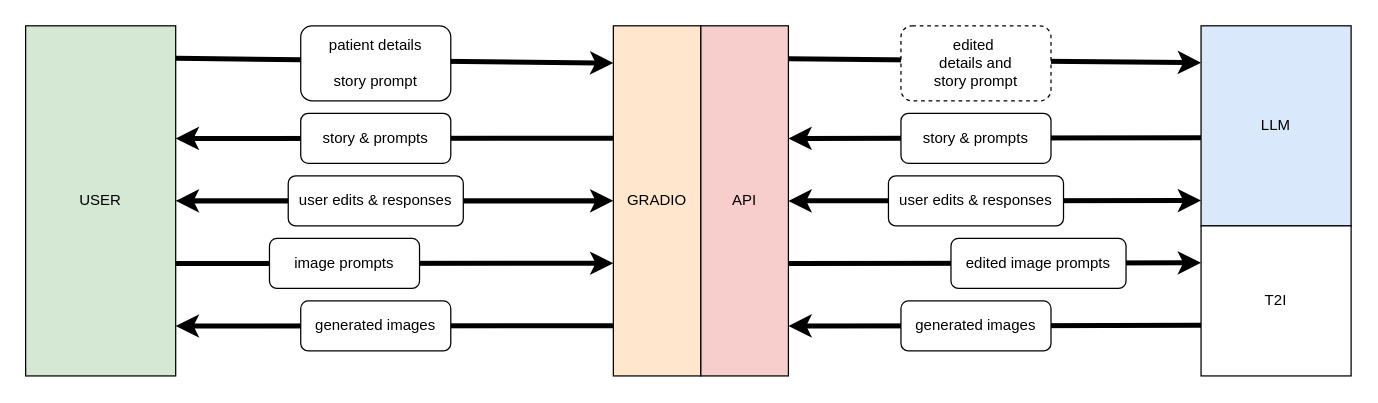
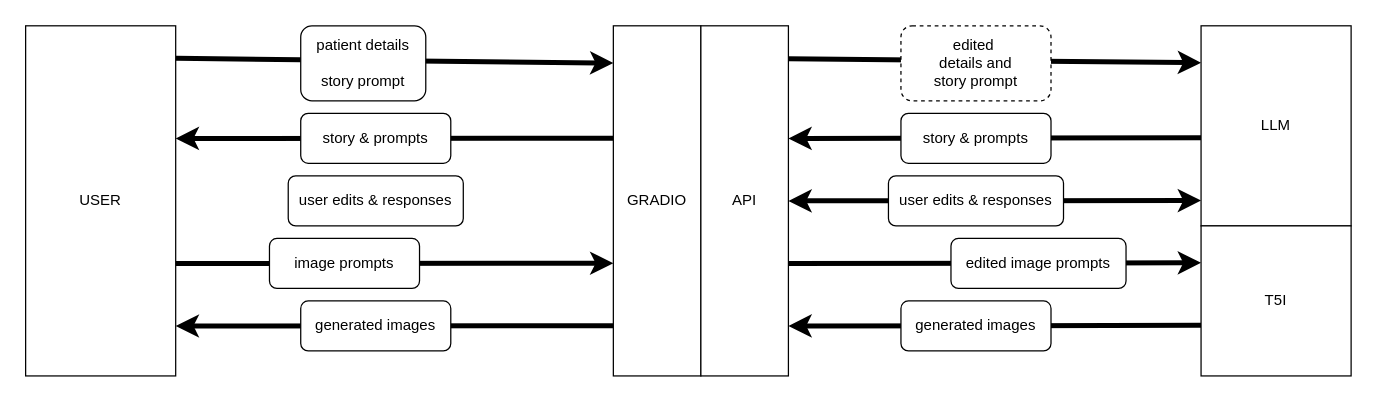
(376, 63) -> (363, 63)
(1276, 126) -> (1276, 126)
(101, 201) -> (101, 201)
(530, 201) -> none
(657, 201) -> (657, 201)
(744, 201) -> (744, 201)
(1276, 301) -> (1276, 301)
